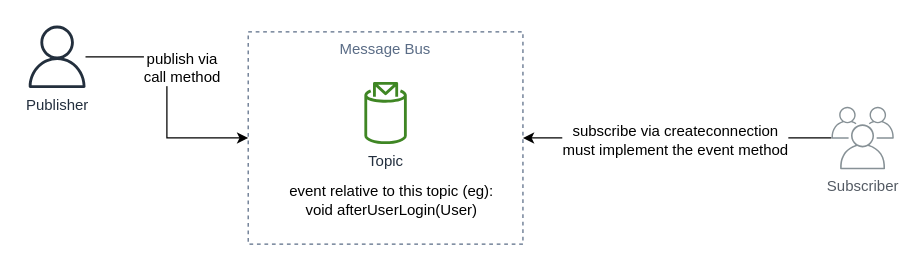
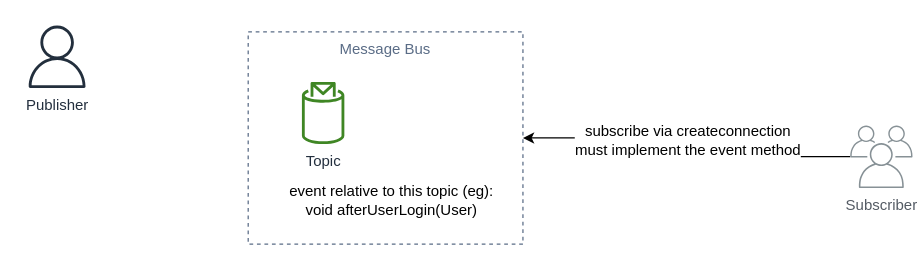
(386, 113) -> (323, 113)
(176, 138) -> none
(863, 138) -> (882, 157)
